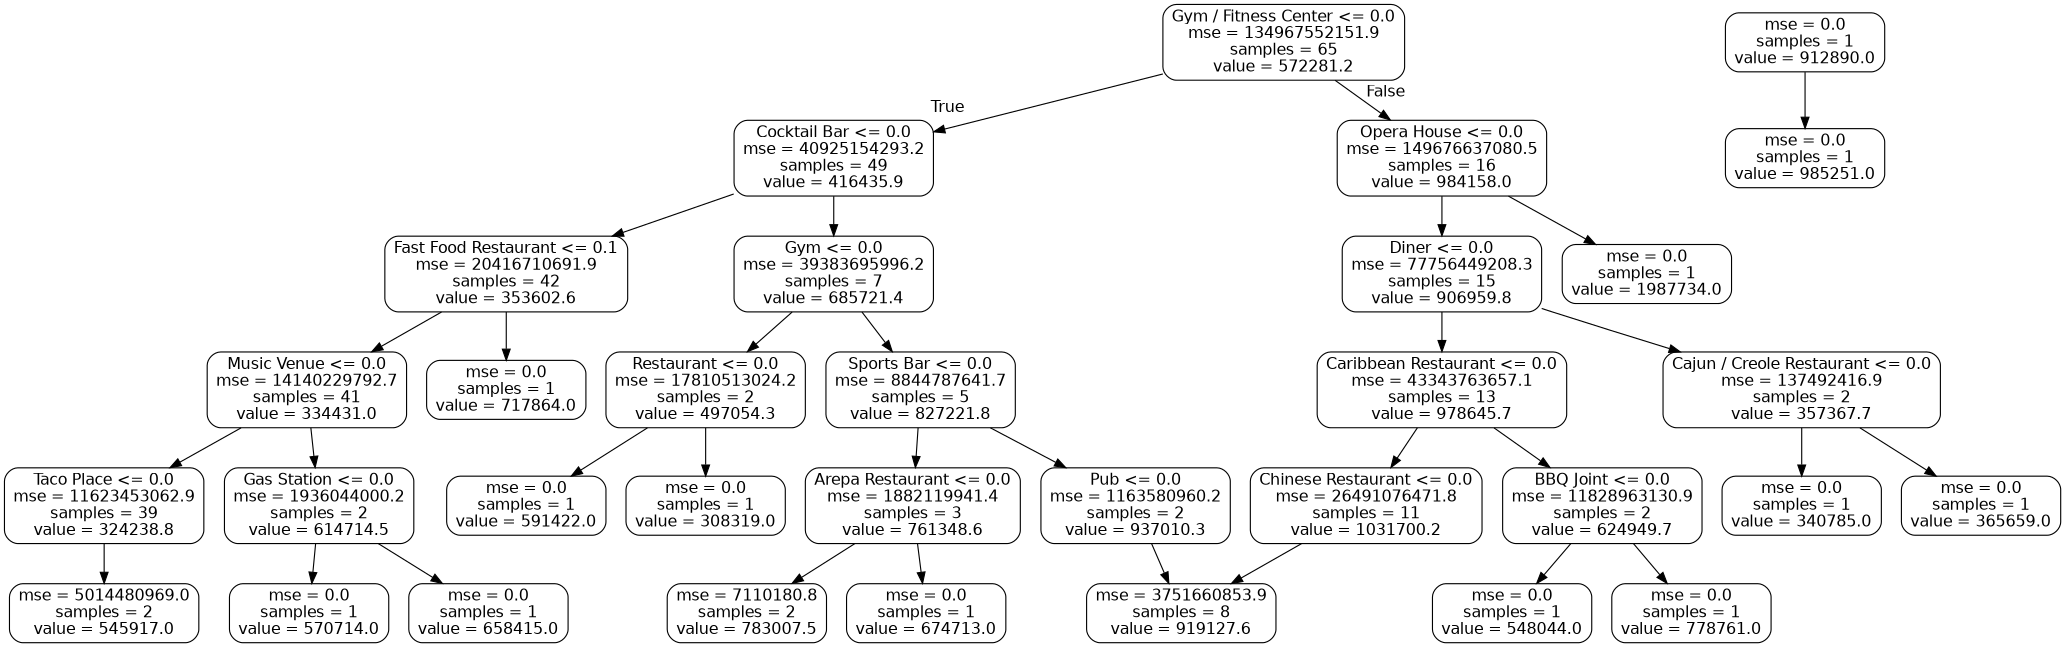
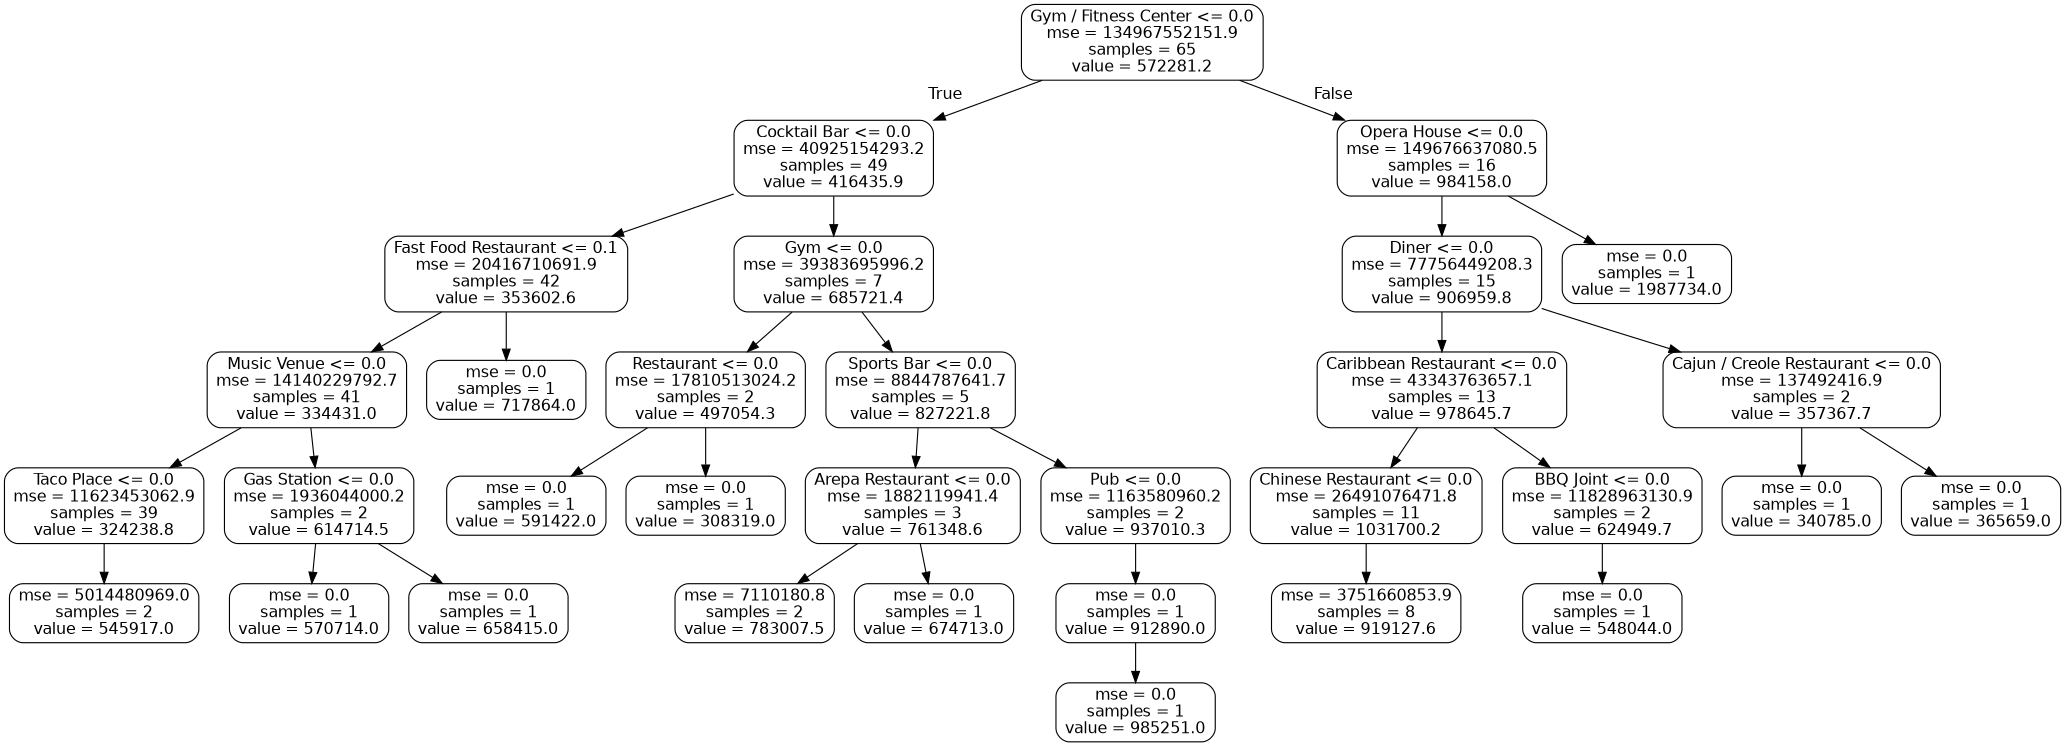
(1158, 558) -> (1136, 558)
(1691, 613) -> none
